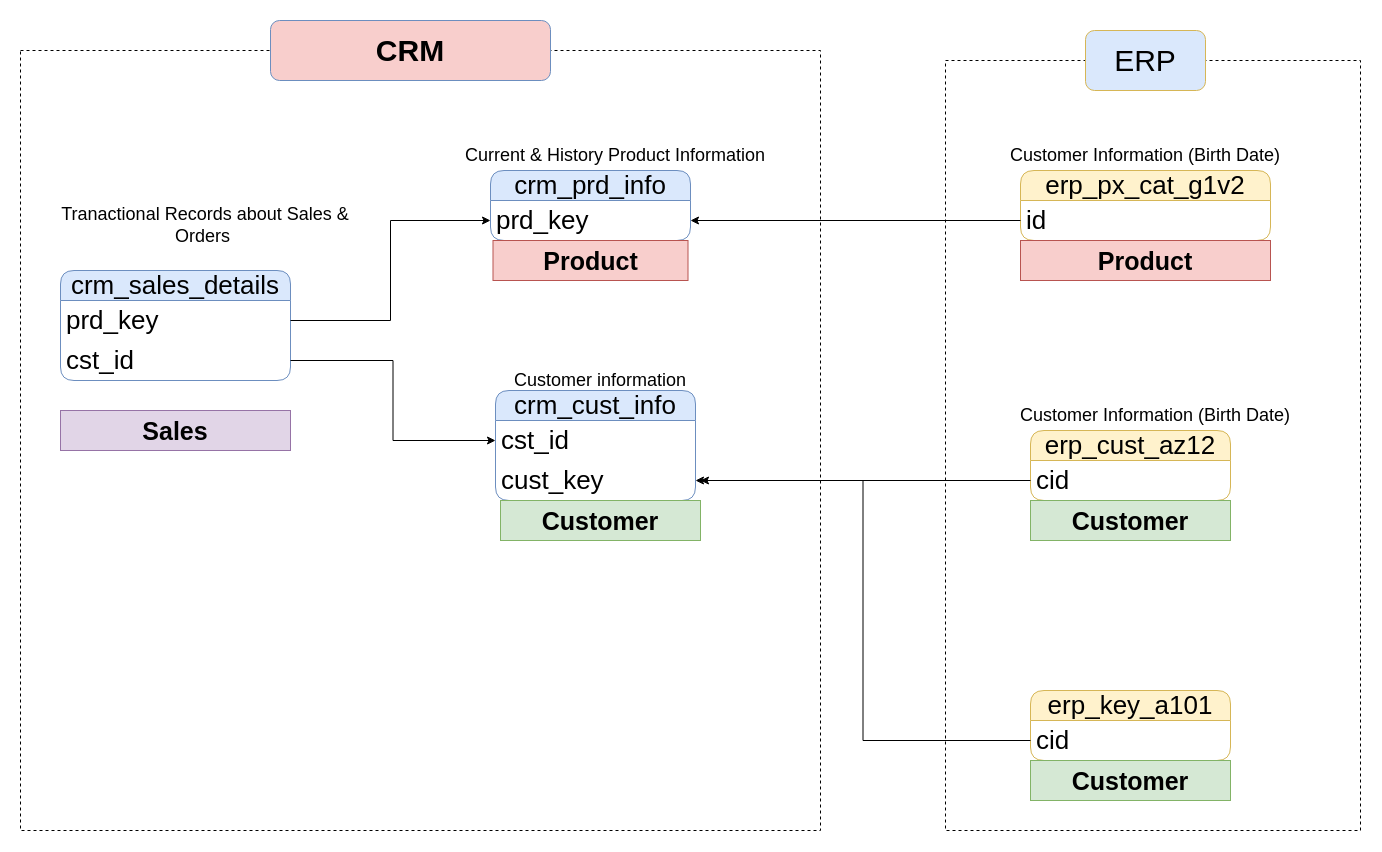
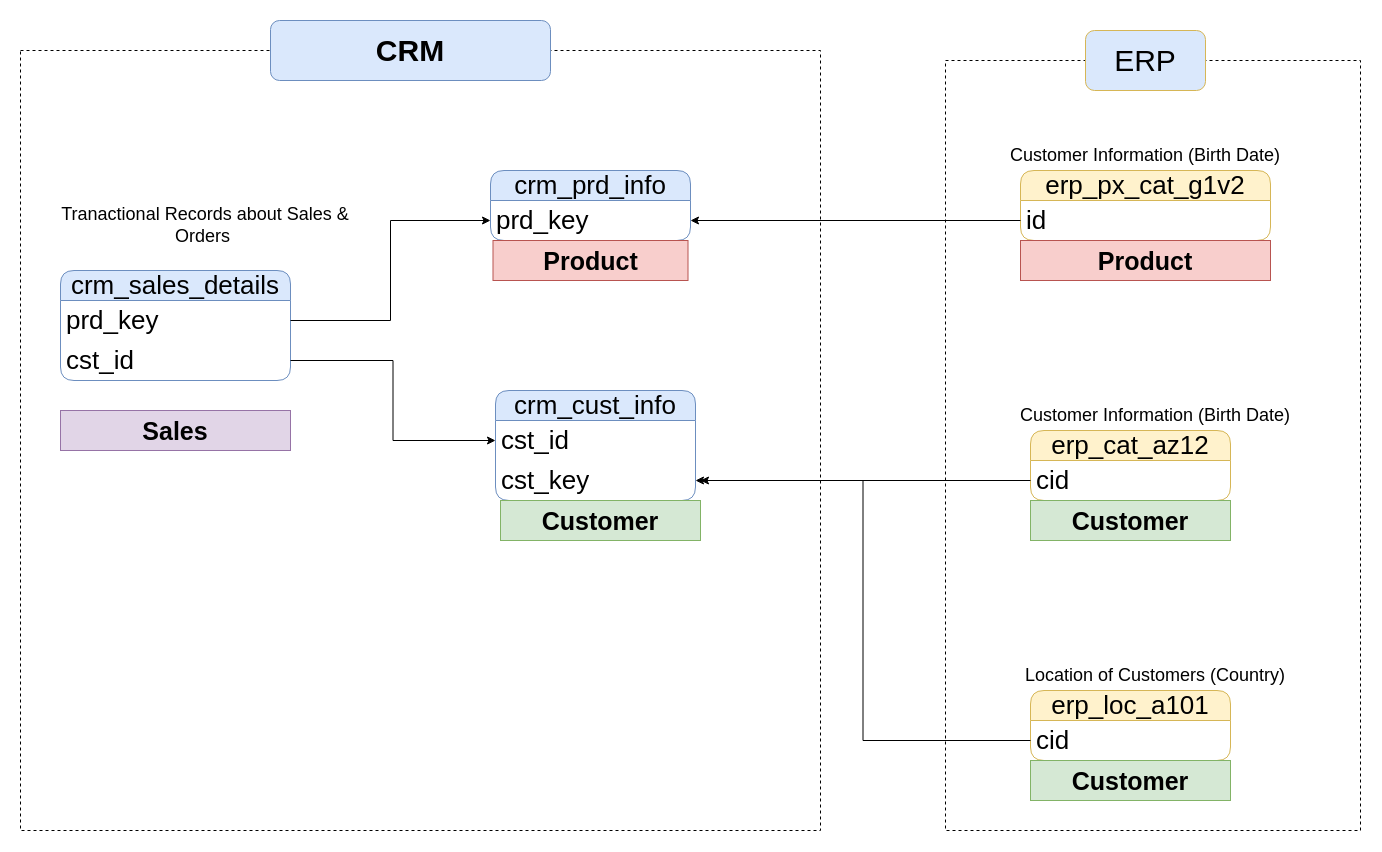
(411, 51) -> (411, 51)
(616, 156) -> none
(601, 381) -> none
(1131, 446) -> (1131, 446)
(560, 481) -> (552, 481)
none -> (1156, 676)
(1131, 706) -> (1131, 706)
